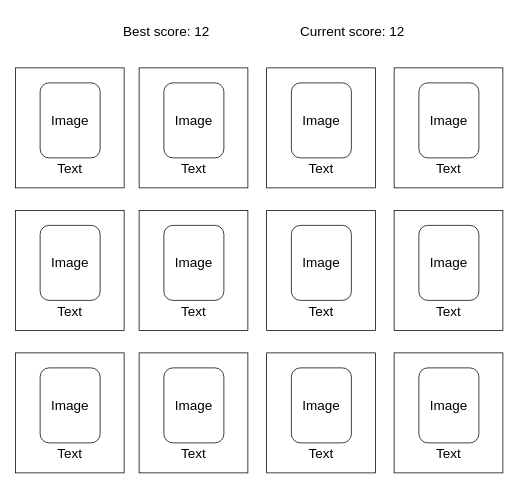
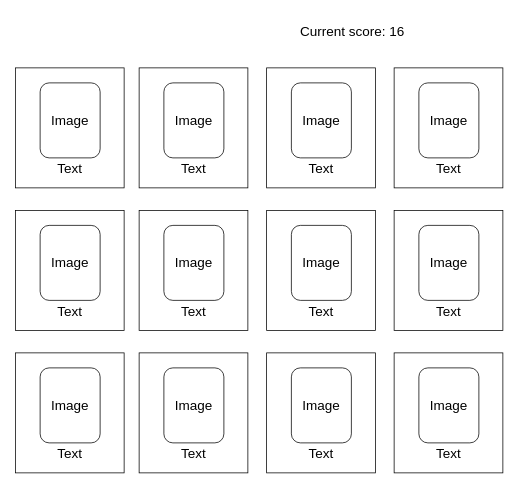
(168, 27) -> none
(362, 27) -> (362, 27)
